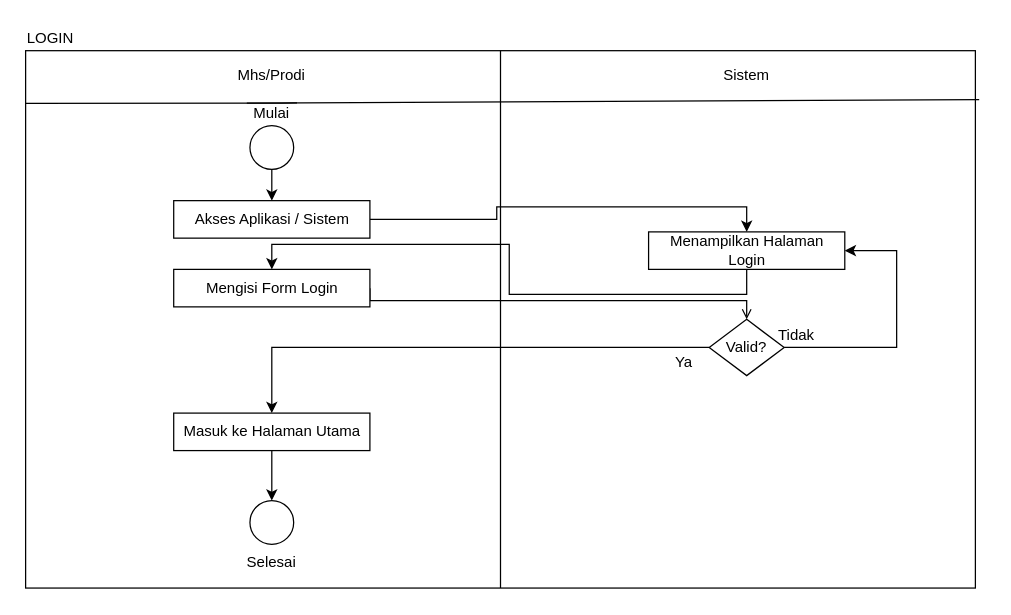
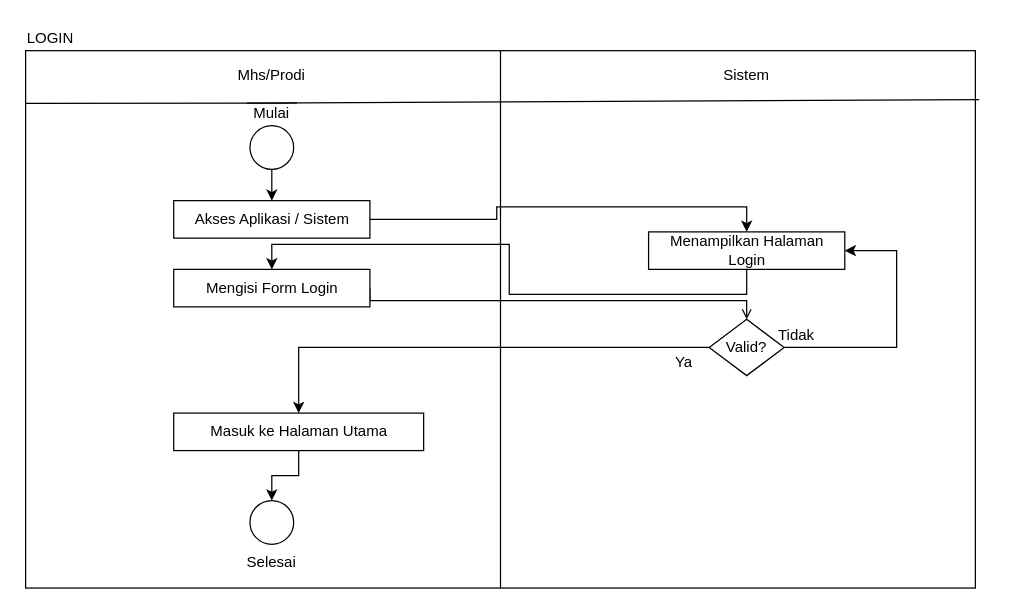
(272, 432) -> (299, 432)
